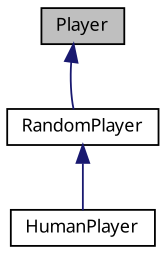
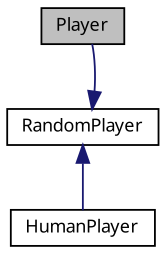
(71, 86) -> (95, 68)
